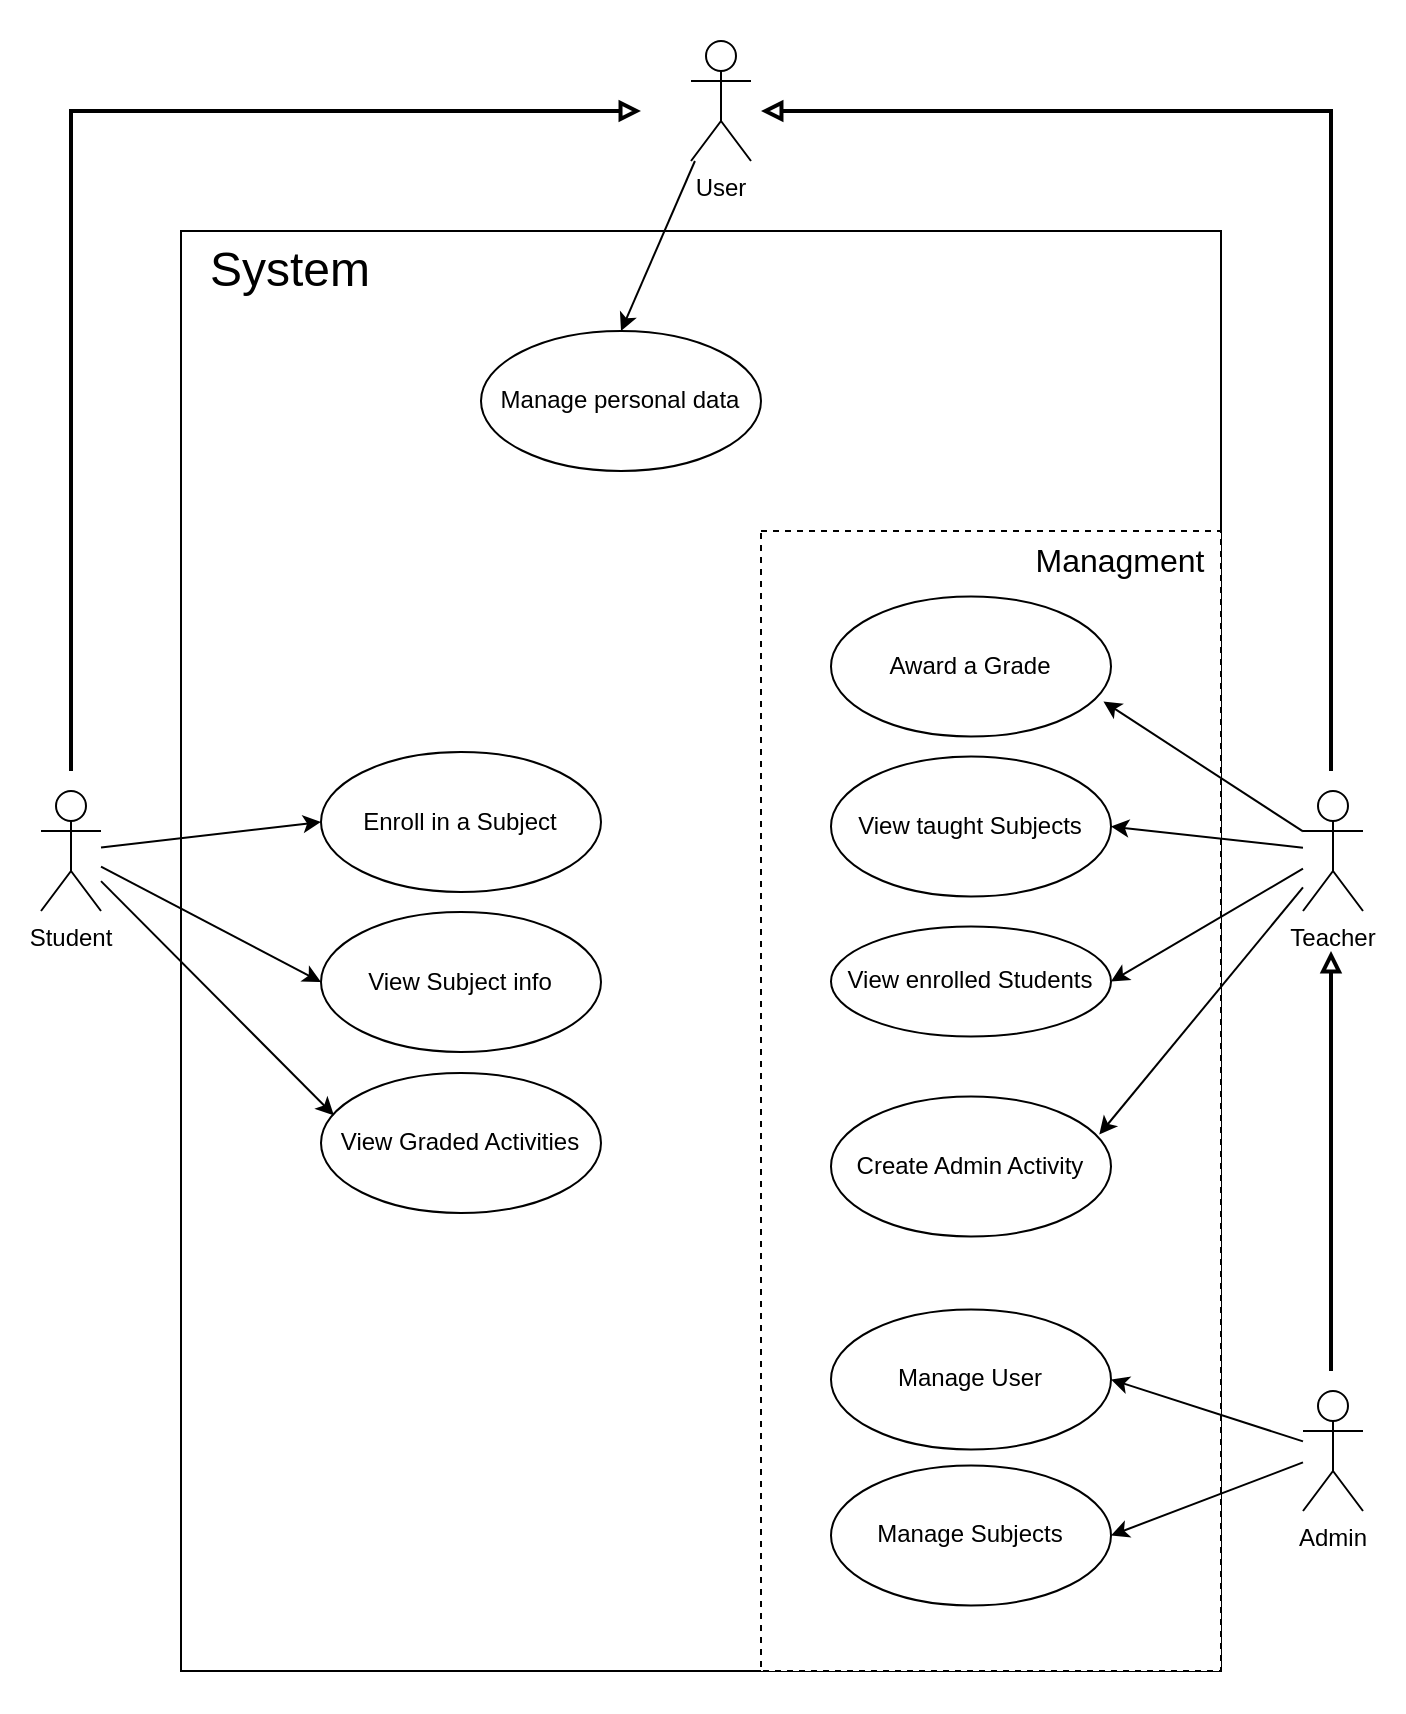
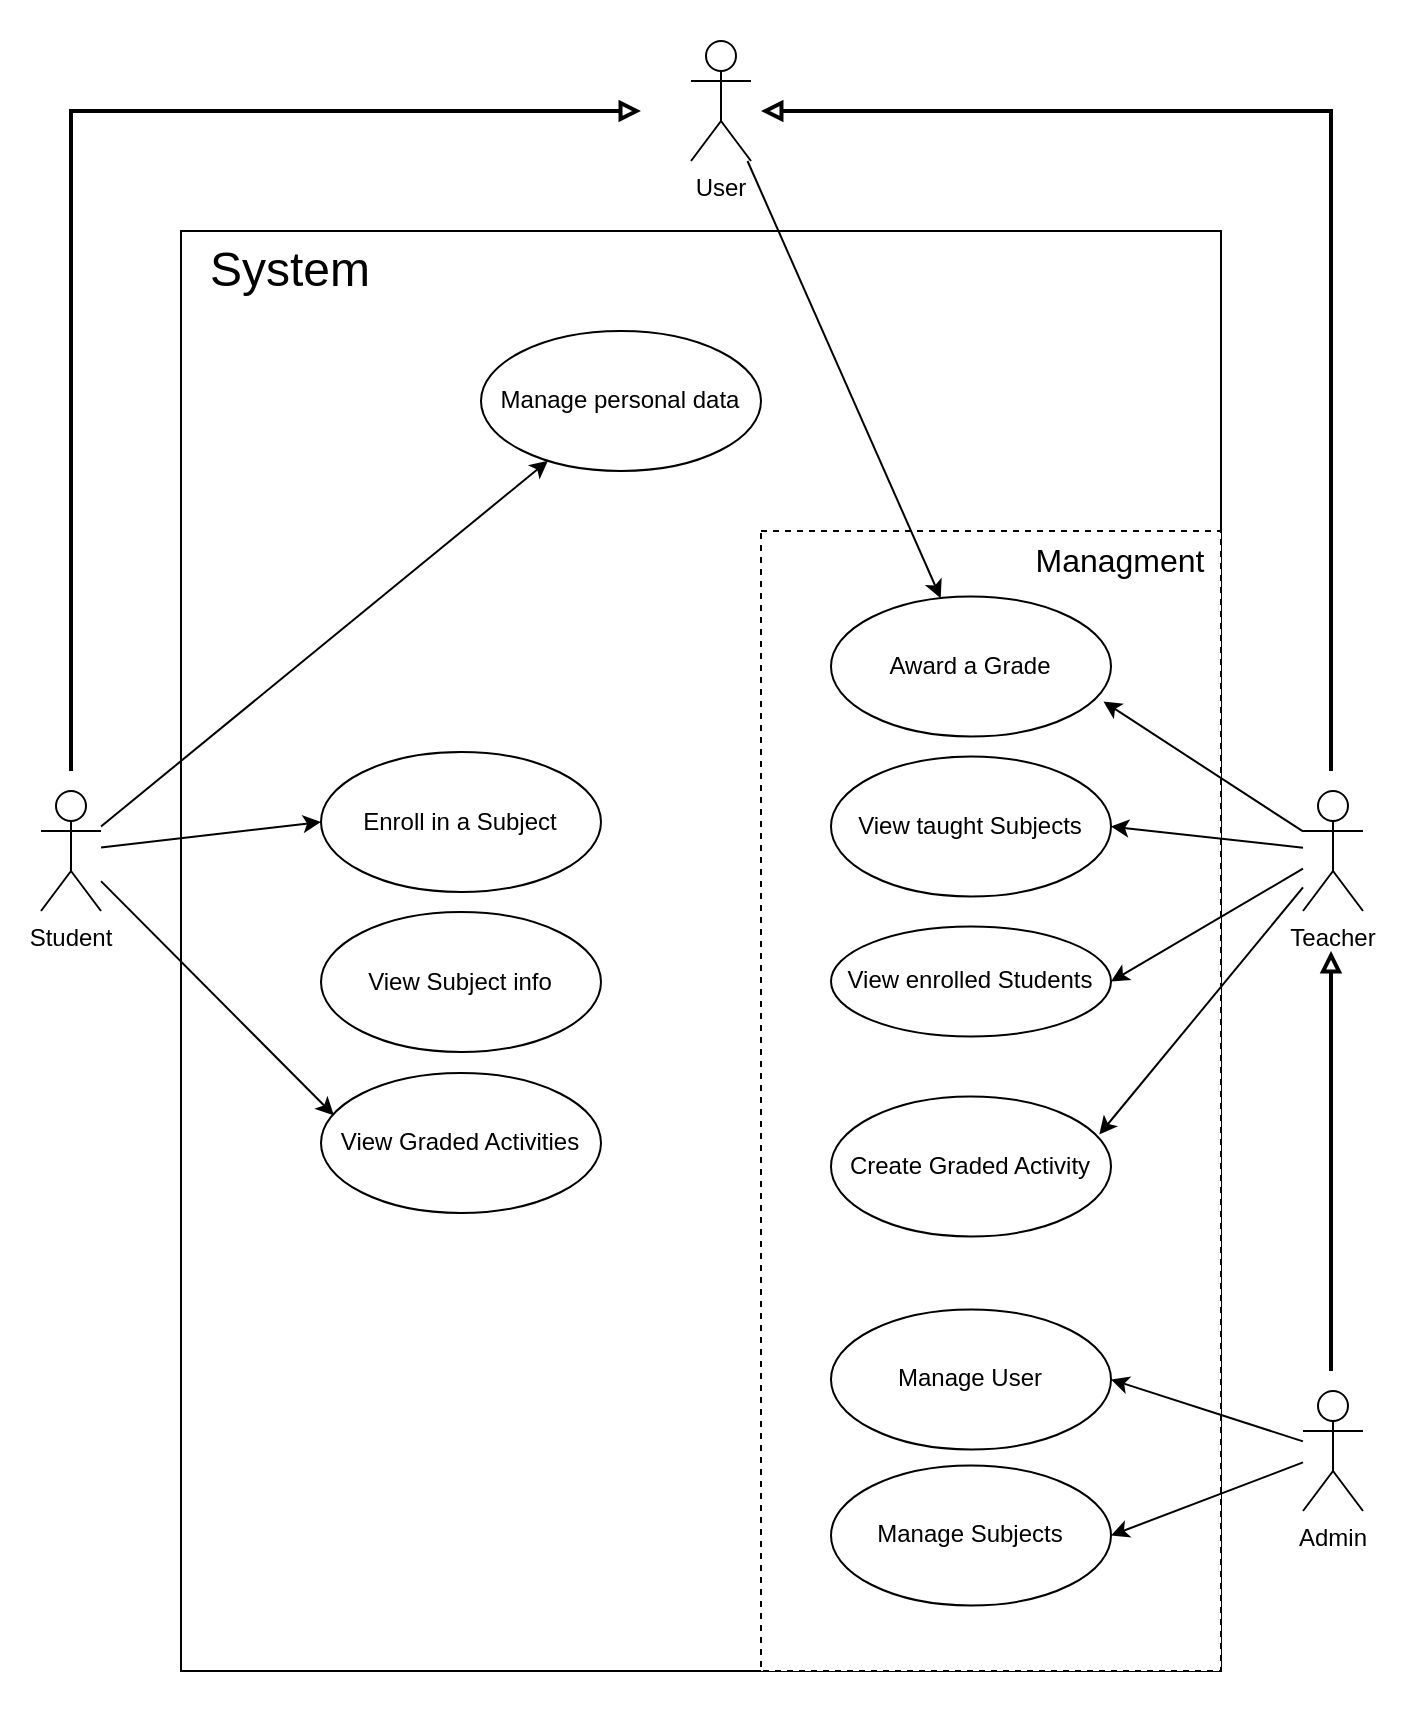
(661, 240) -> (842, 374)
(205, 921) -> (320, 648)
(971, 1167) -> (971, 1167)
